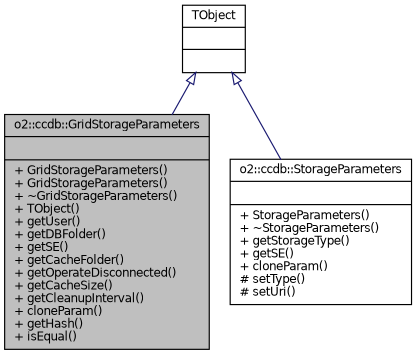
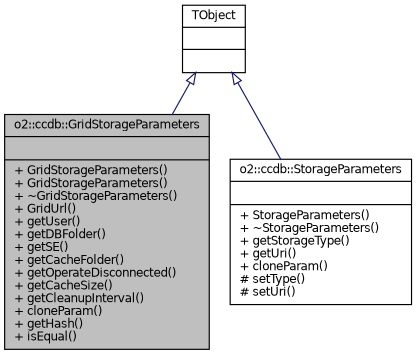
(47, 209) -> (45, 209)
(267, 254) -> (268, 254)
